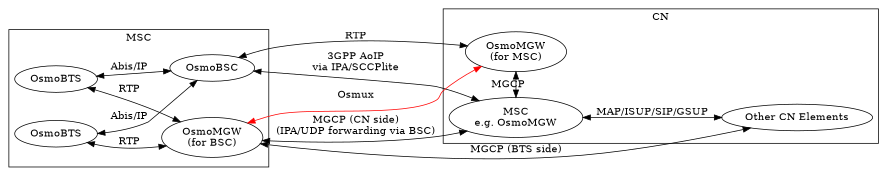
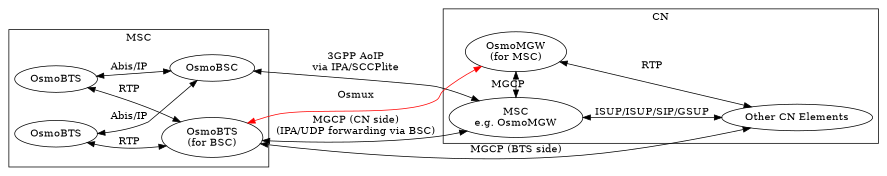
(352, 41) -> (656, 84)
(652, 112) -> (652, 112)
(212, 137) -> (212, 137)
